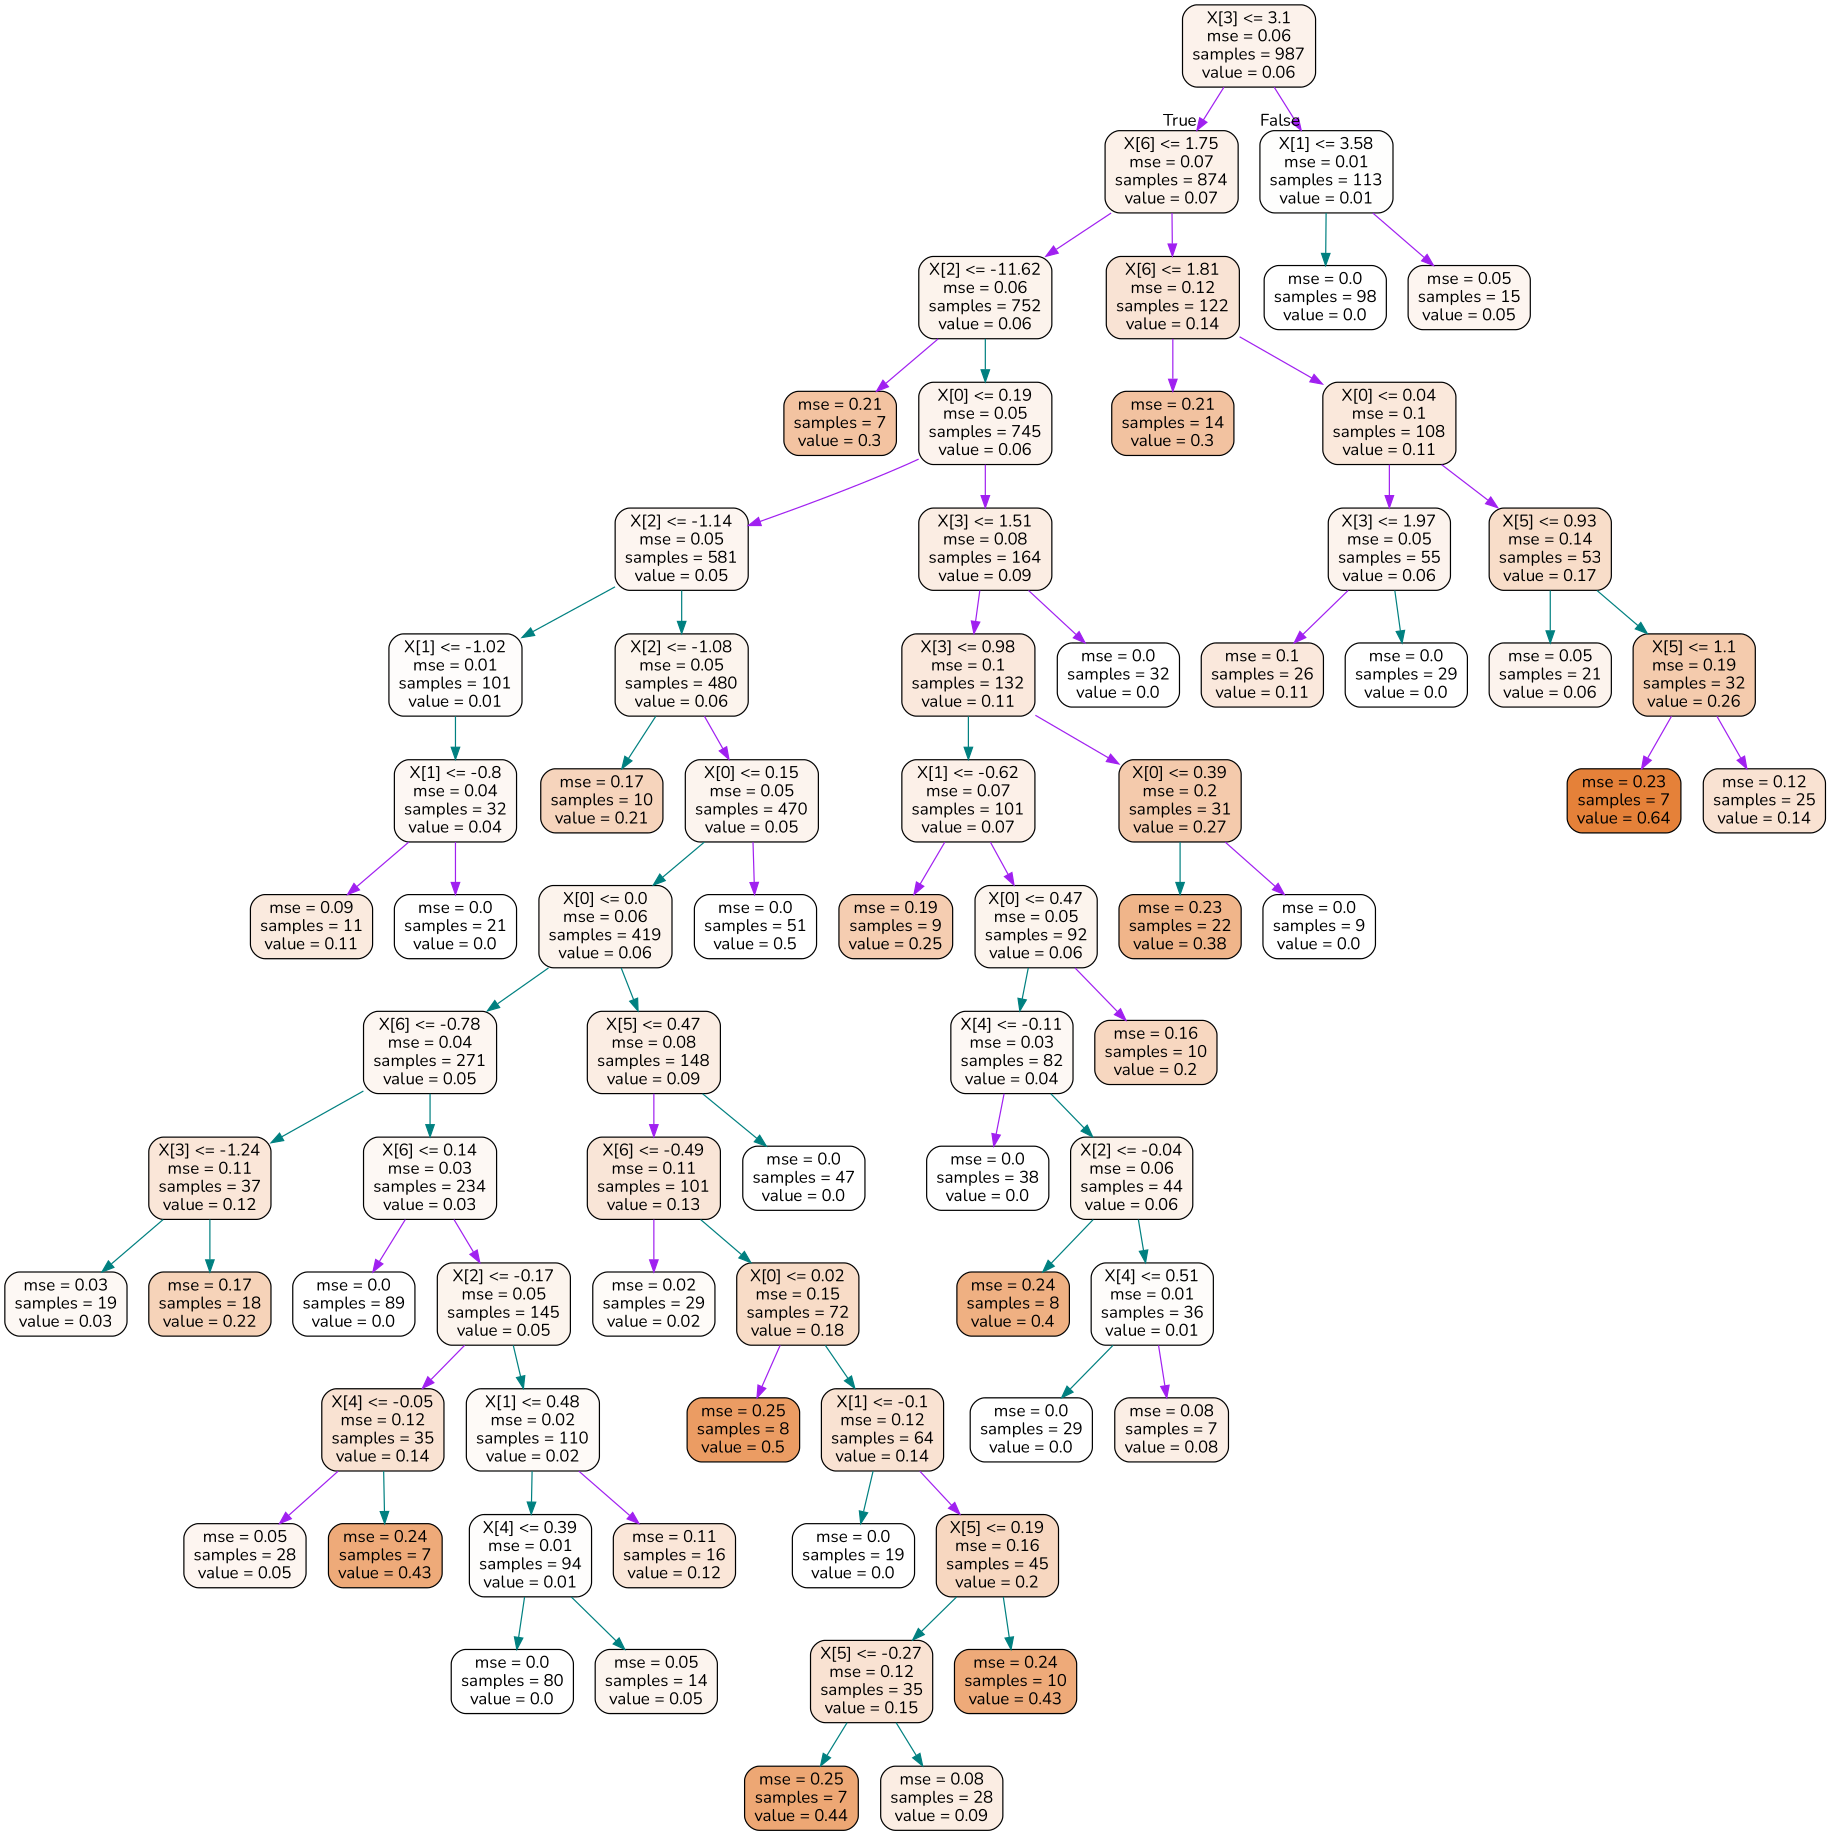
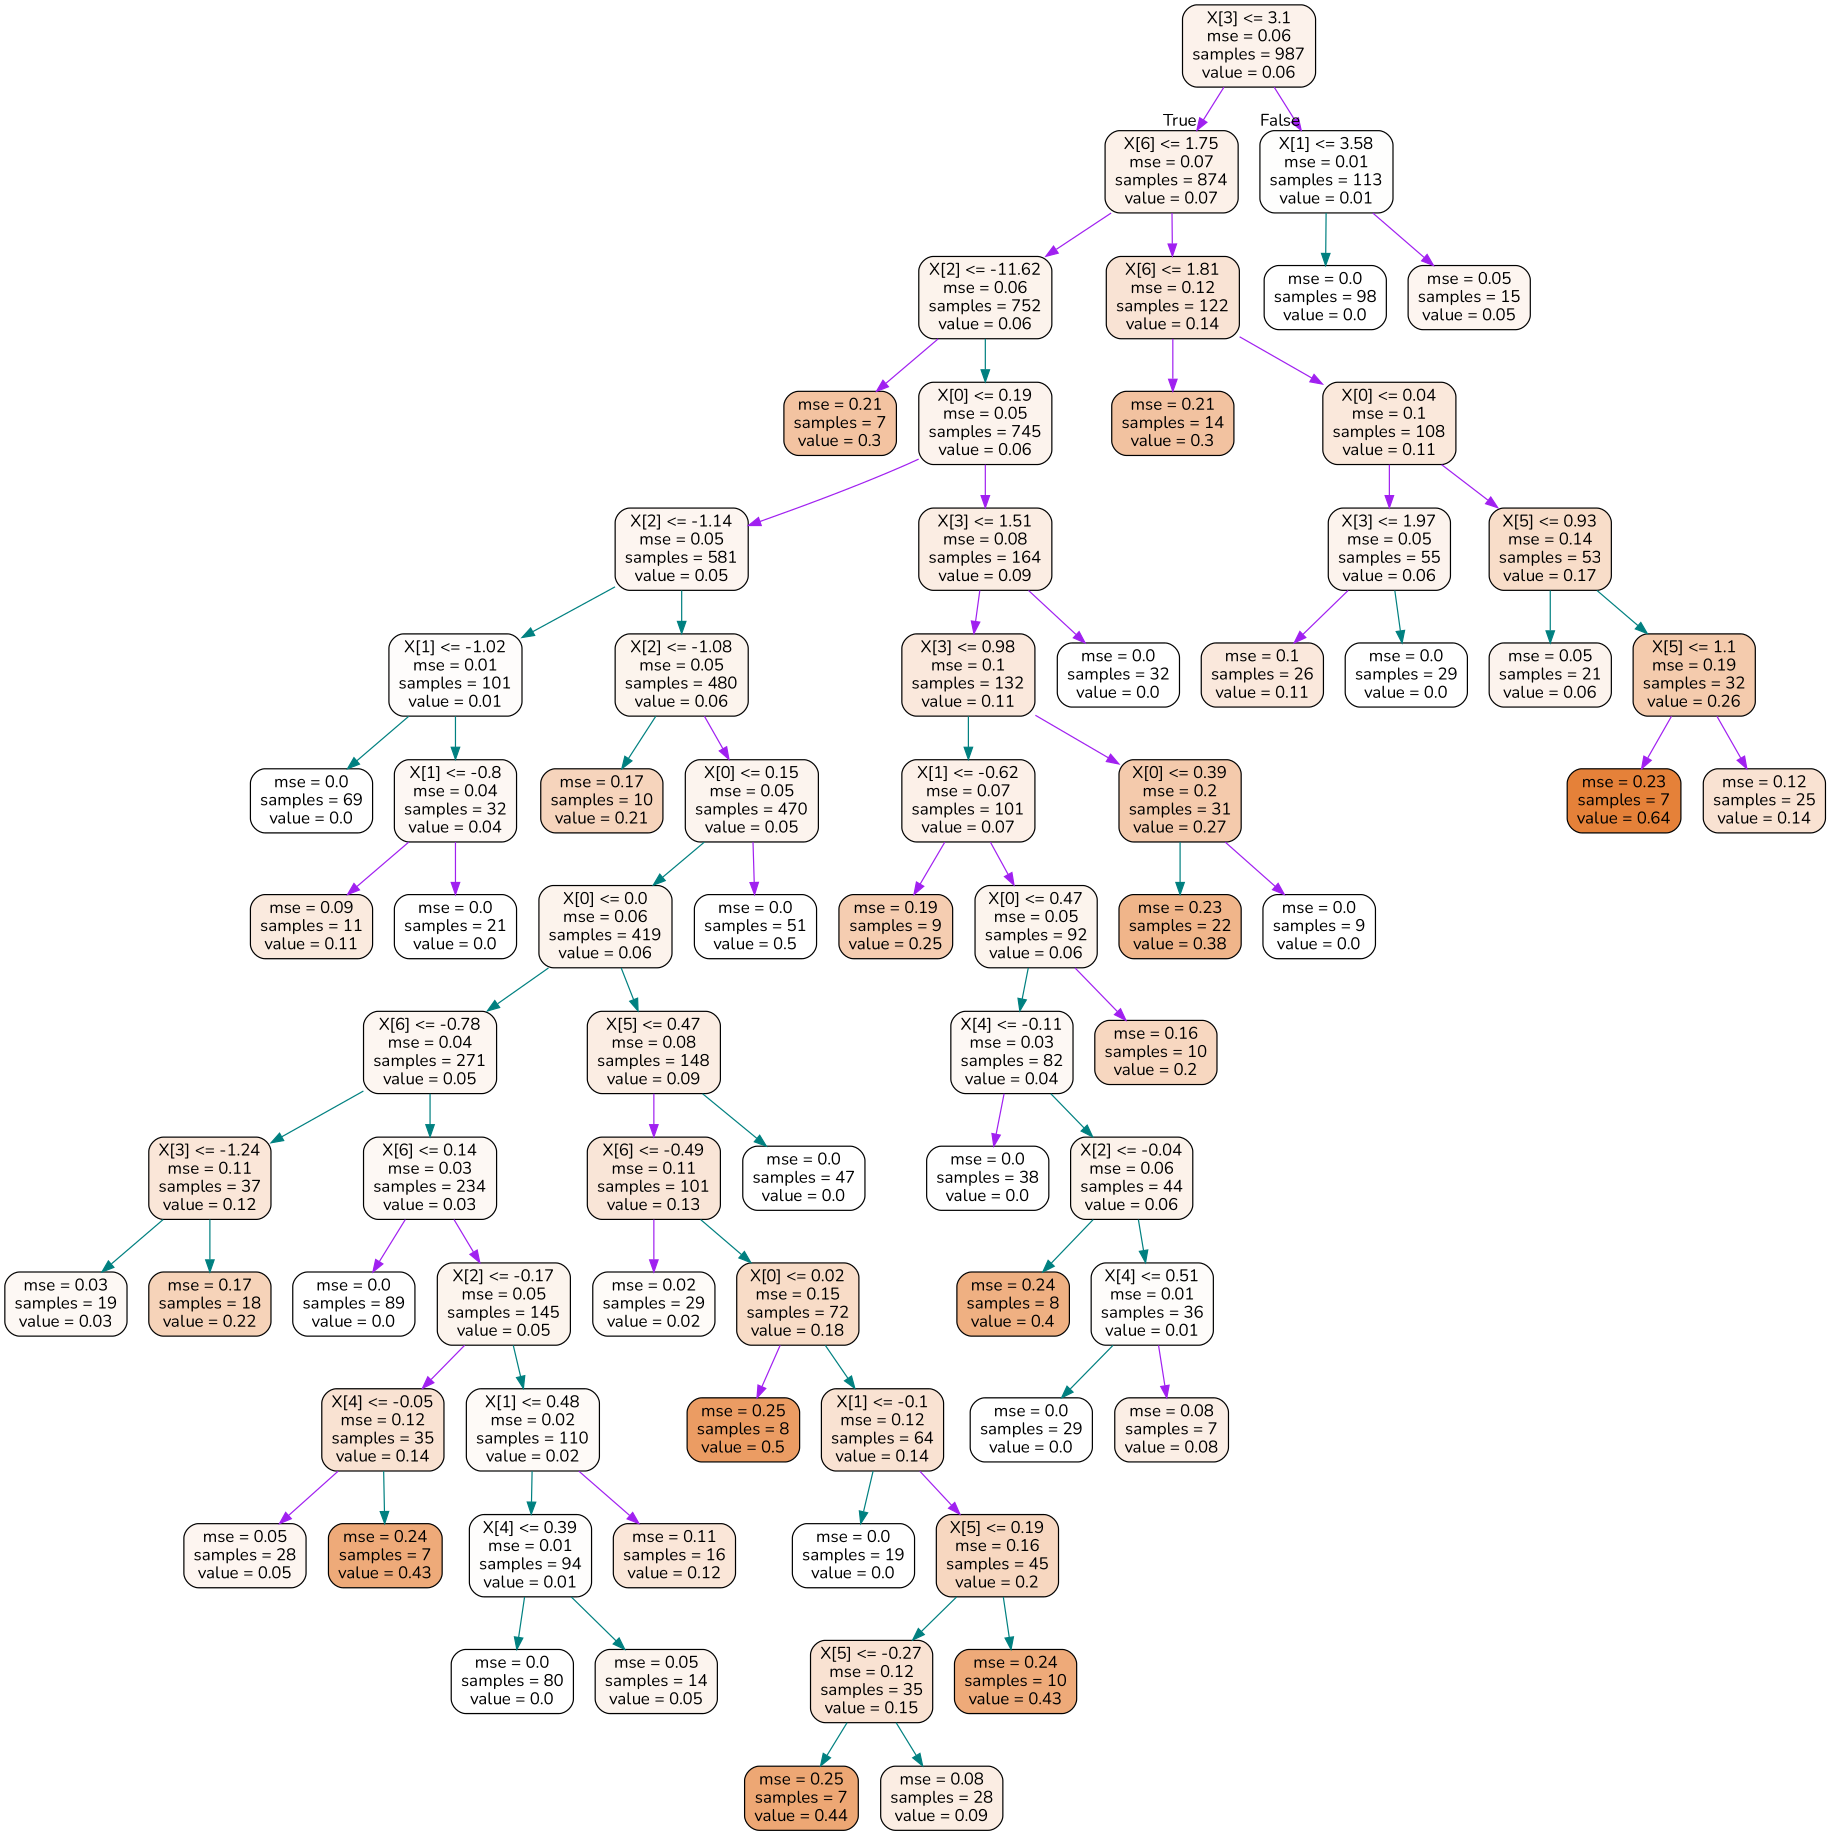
none -> (312, 801)
